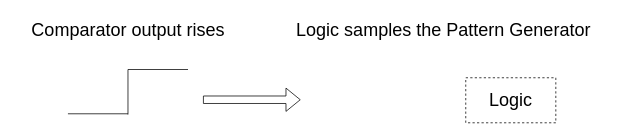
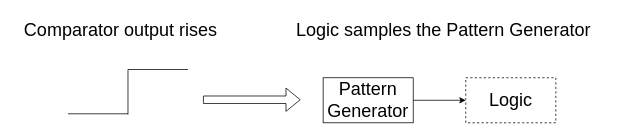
(128, 30) -> (120, 30)
none -> (368, 100)
none -> (436, 100)
